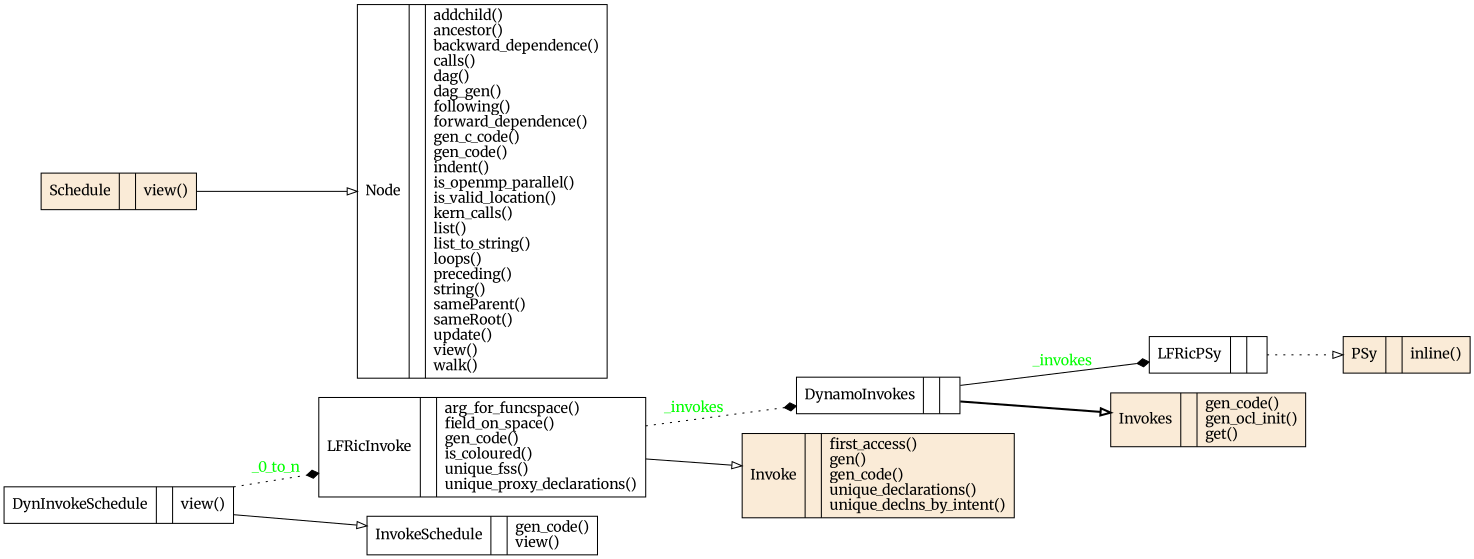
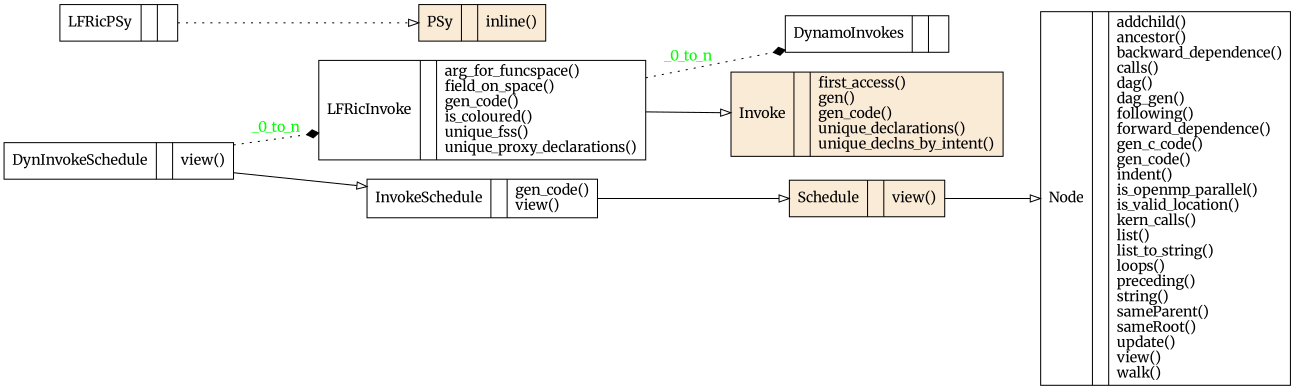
none -> (688, 198)
(1048, 374) -> none
(694, 408) -> (688, 57)
(1208, 420) -> none
